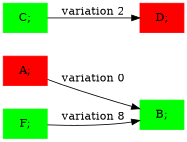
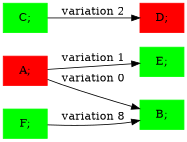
none -> (162, 62)
